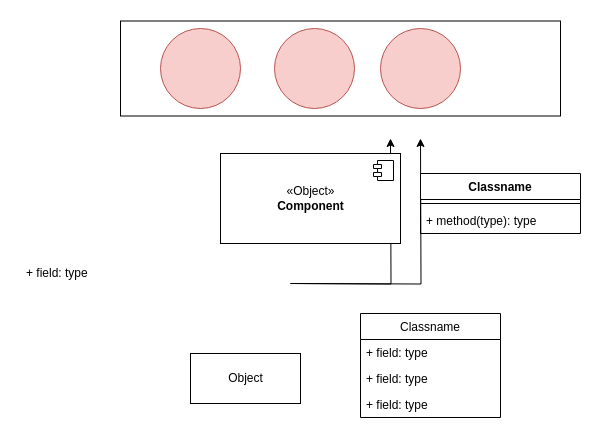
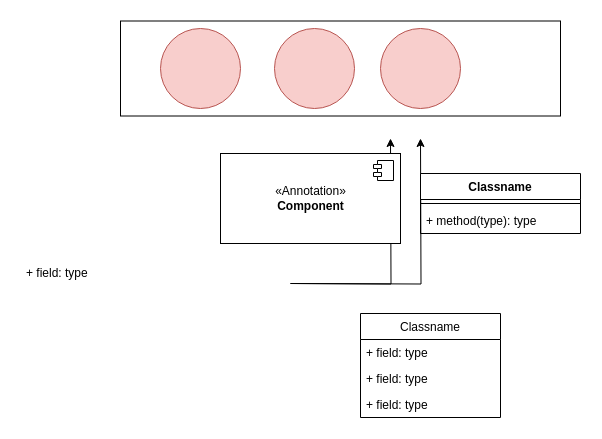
(311, 199) -> (311, 199)
(246, 379) -> none
